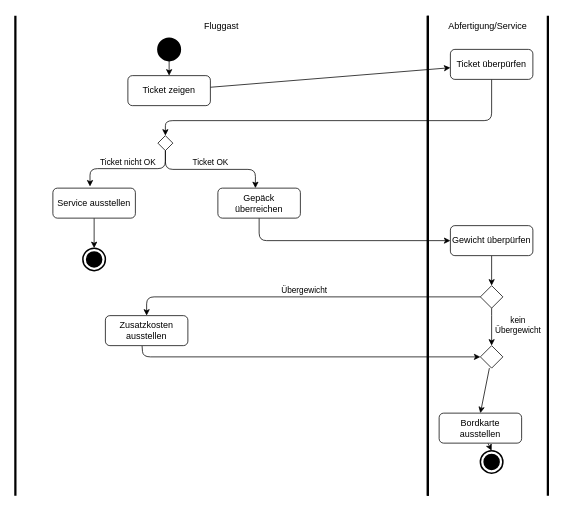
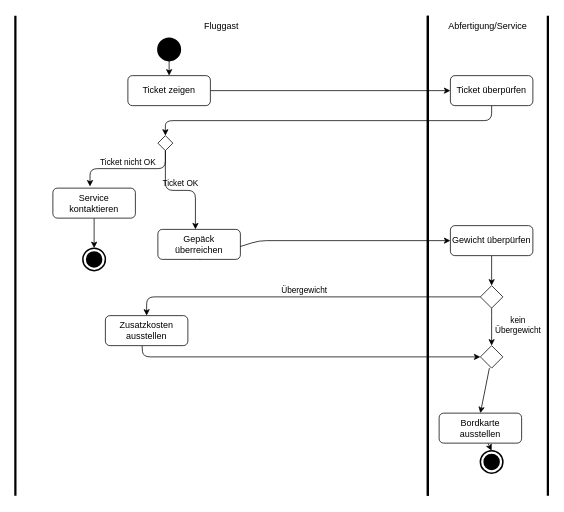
(492, 64) -> (492, 90)
(94, 203) -> (94, 203)
(259, 203) -> (199, 244)
